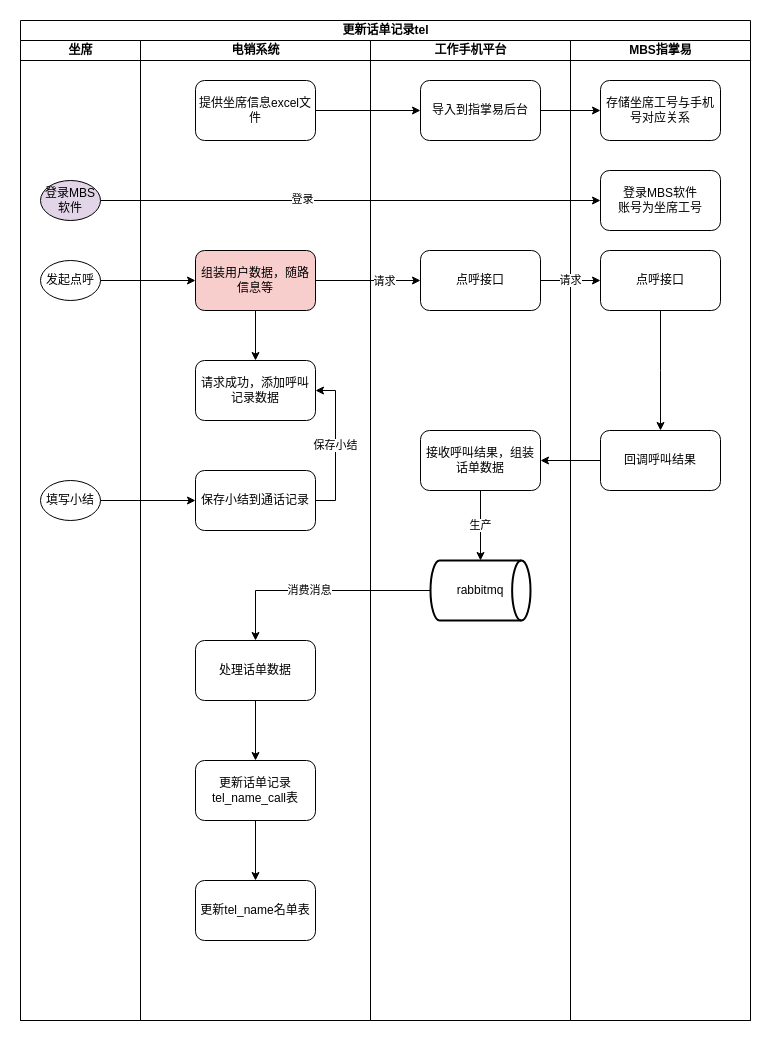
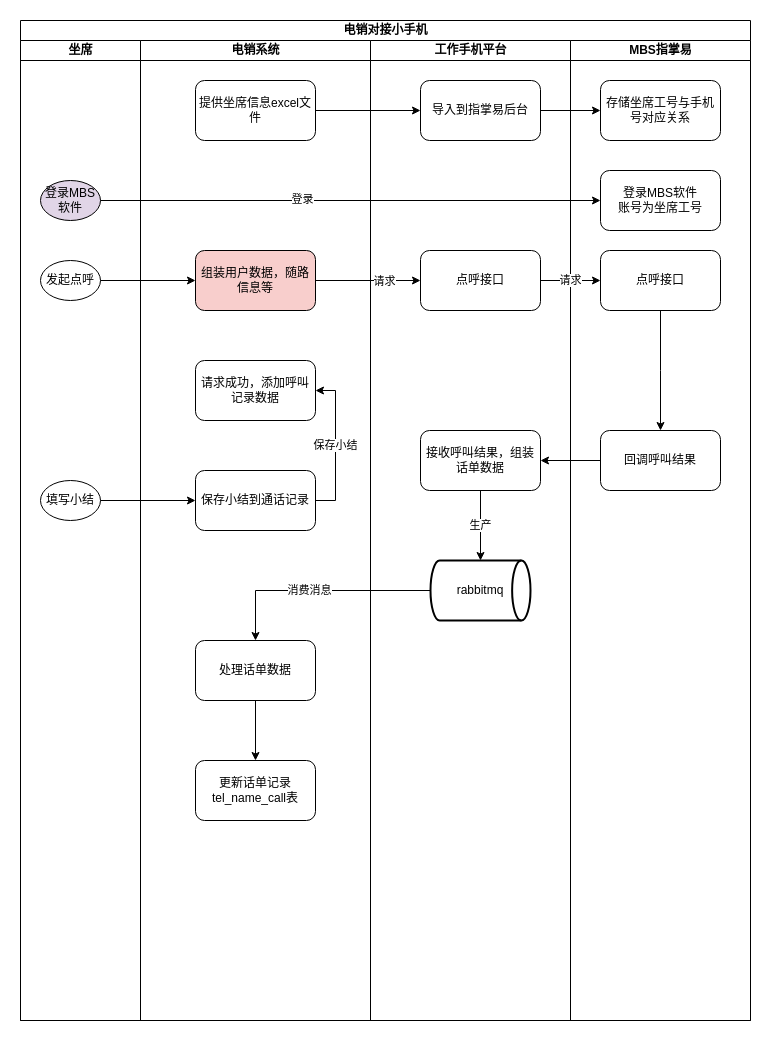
(386, 31) -> (386, 31)
(256, 332) -> none
(256, 847) -> none
(256, 911) -> none
